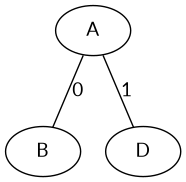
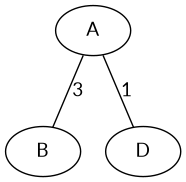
(79, 91) -> (79, 91)
